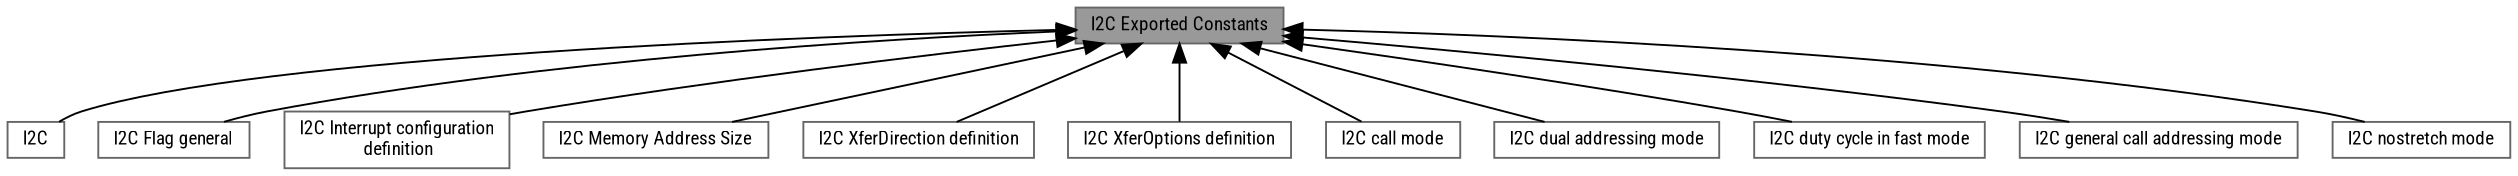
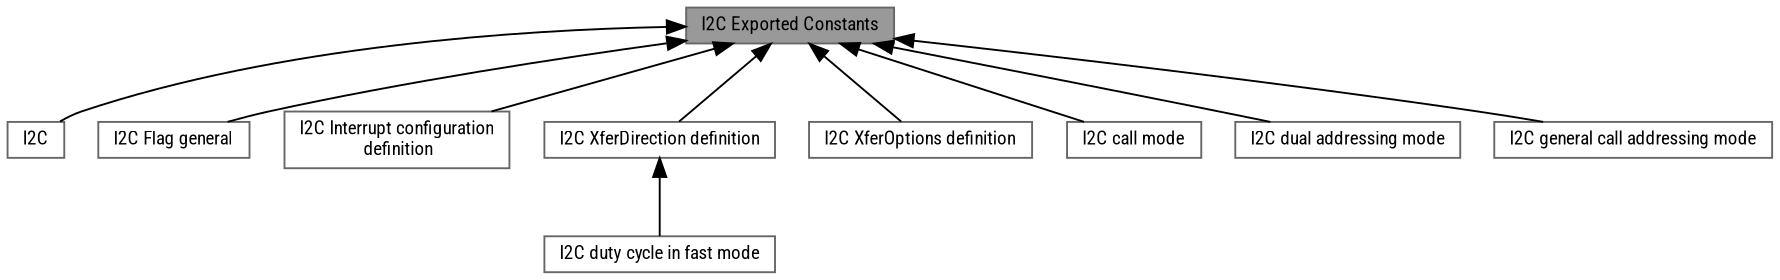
(1548, 80) -> (660, 207)
(656, 140) -> none
(2421, 140) -> none
